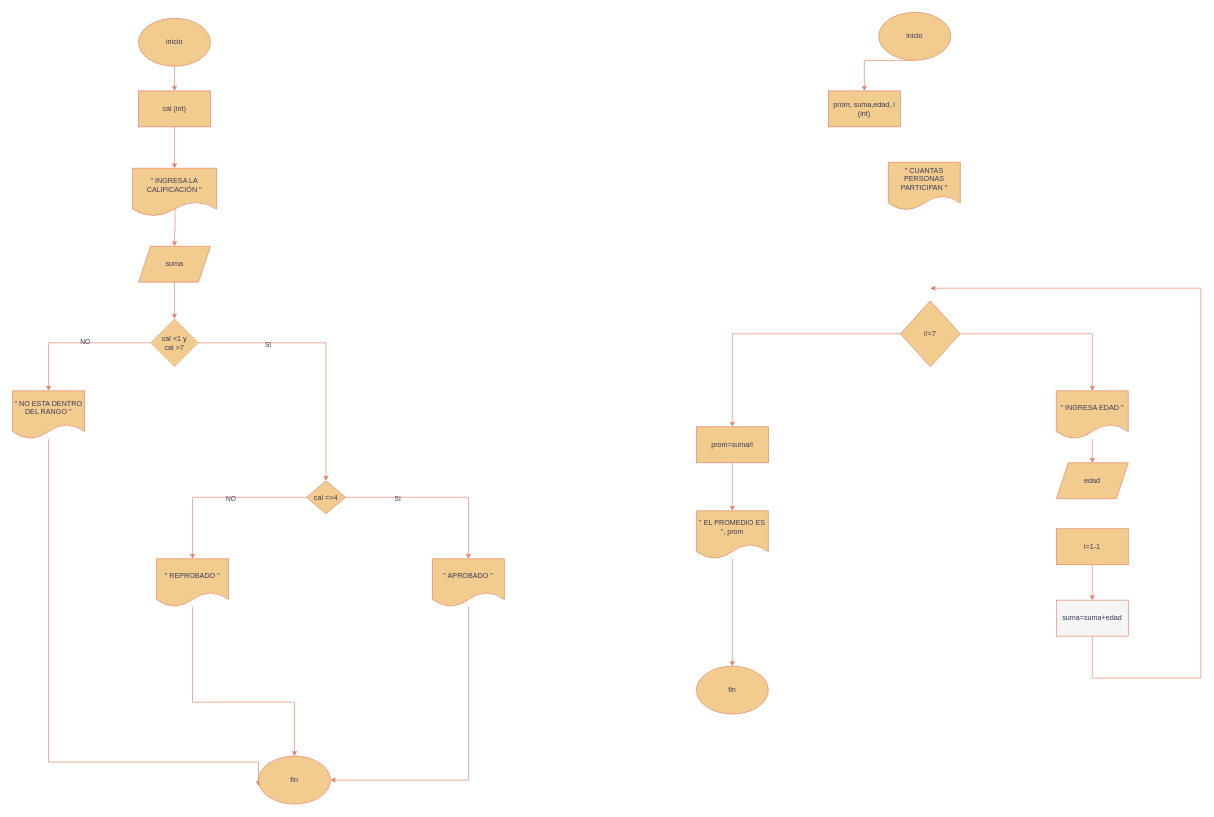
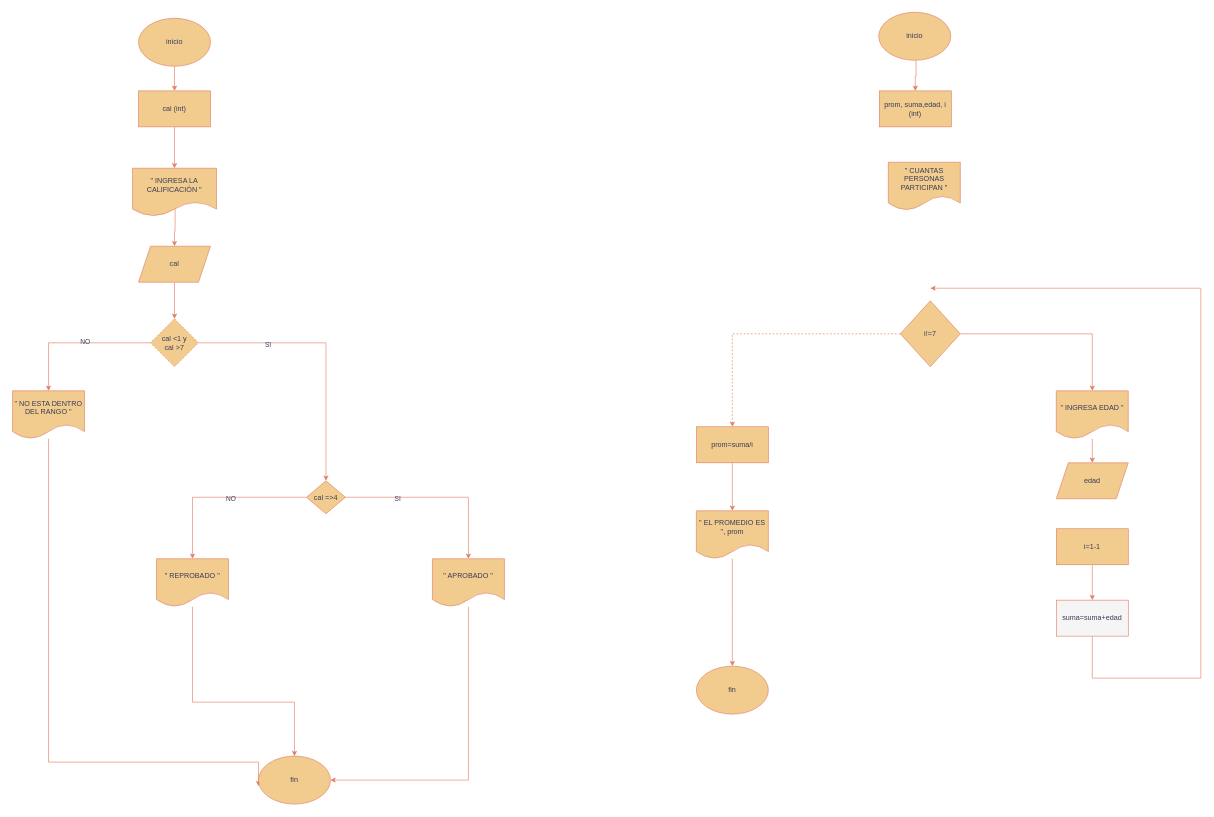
(864, 109) -> (915, 109)
(174, 264) -> (174, 264)
(772, 334) -> (772, 334)
